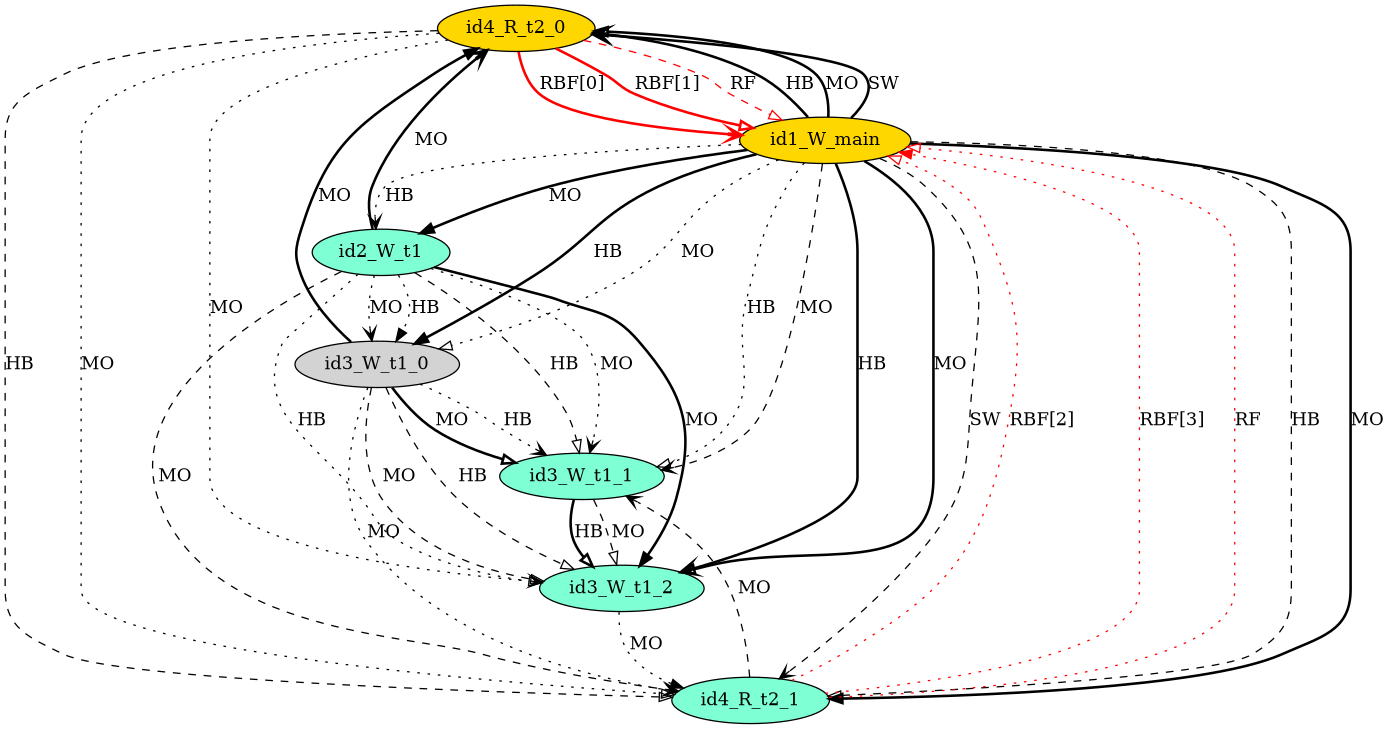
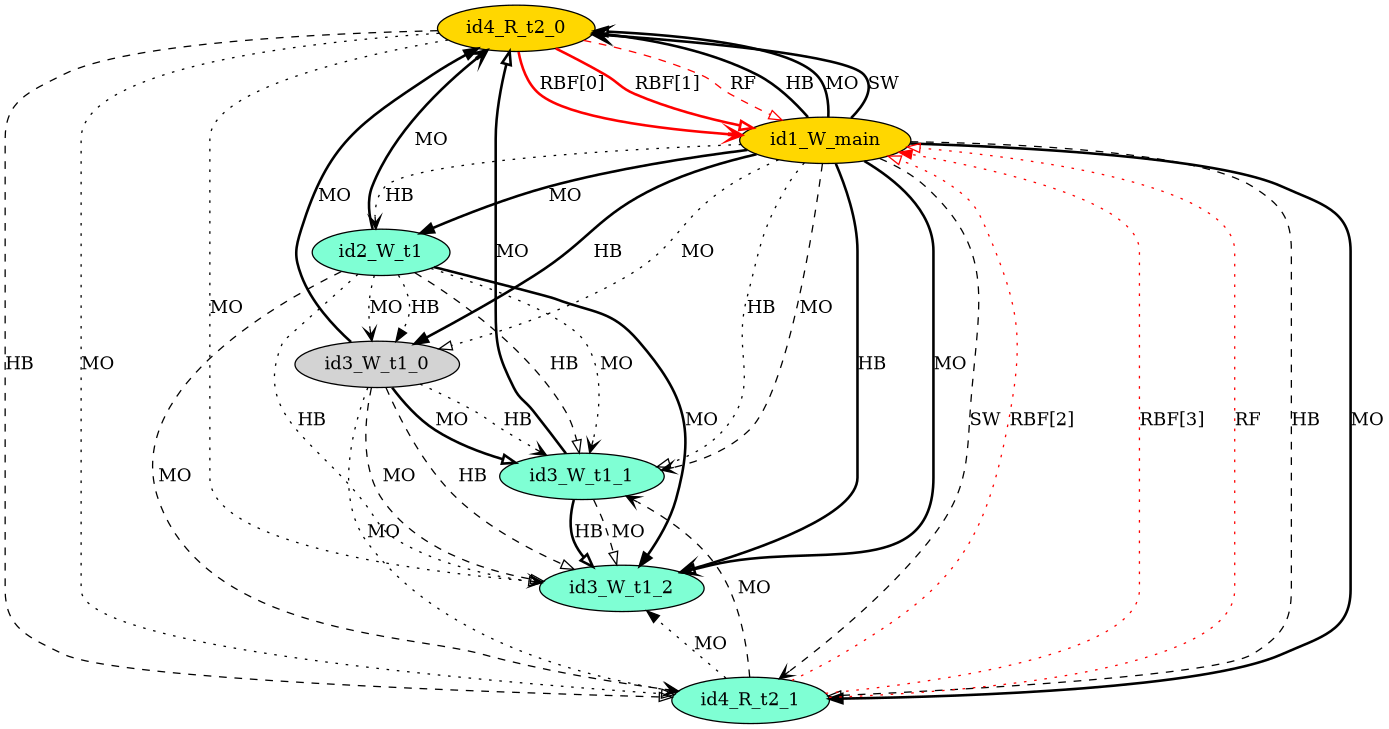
none -> (496, 269)
(632, 657) -> (691, 649)
